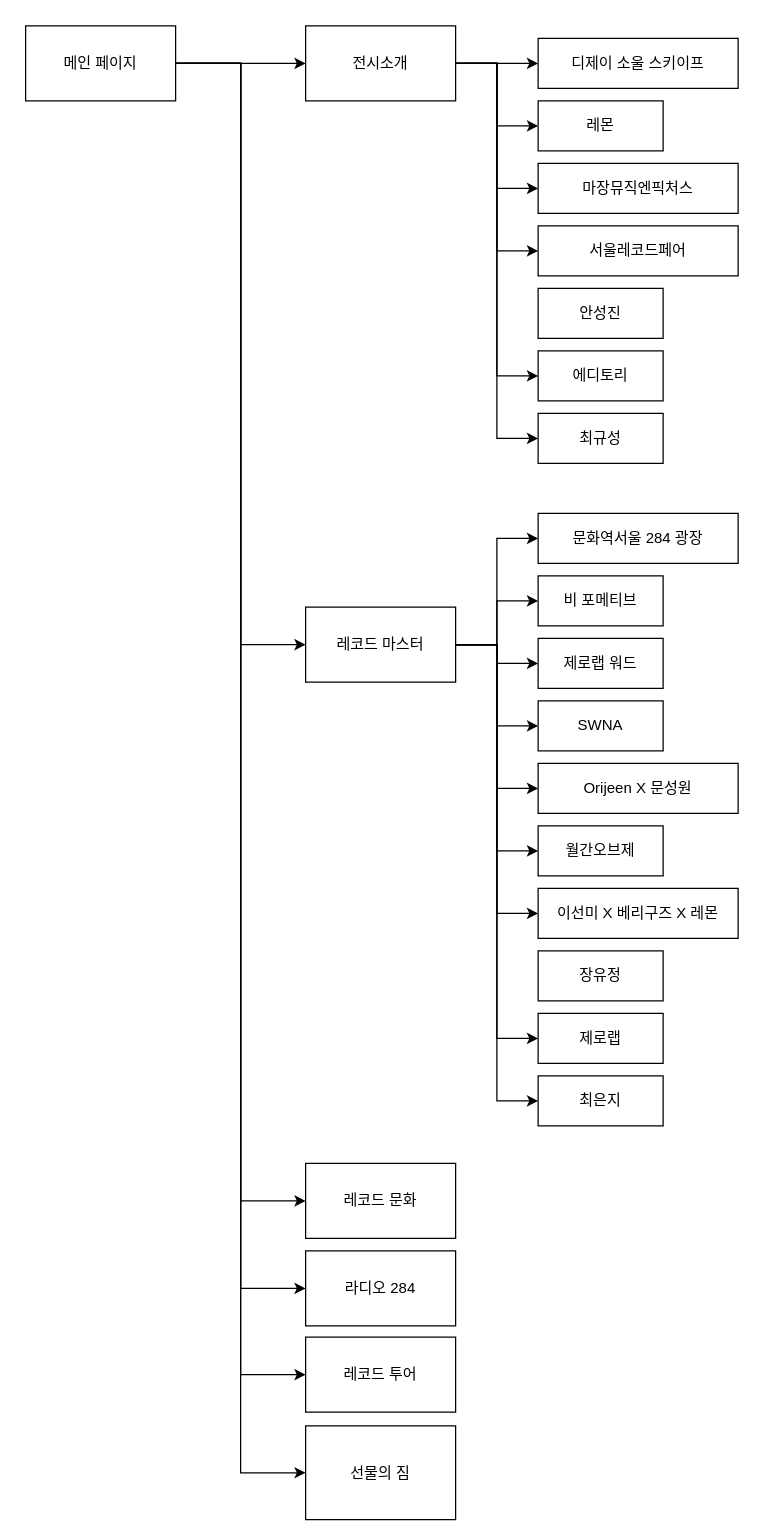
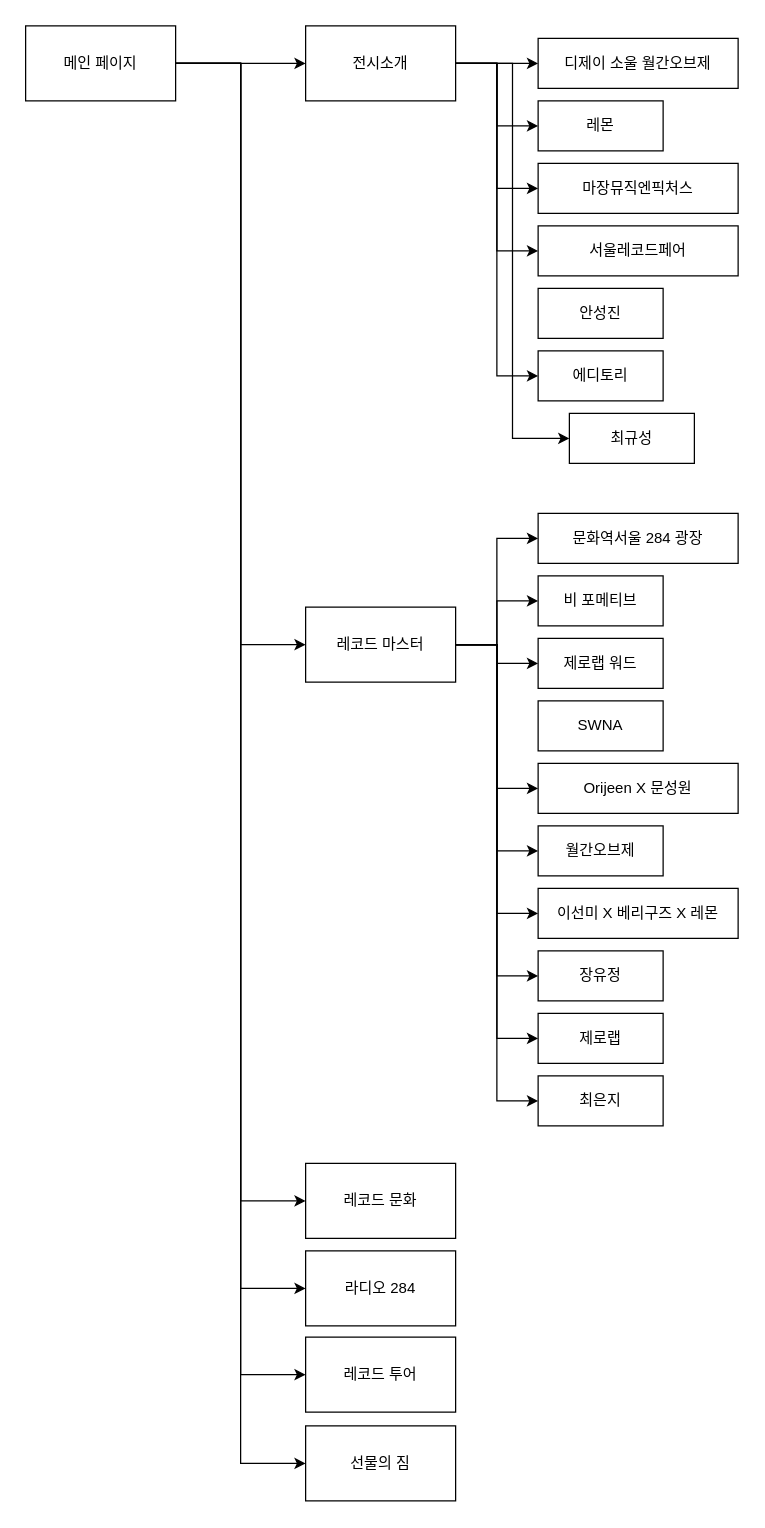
(638, 63) -> (638, 63)
(601, 438) -> (632, 438)
(514, 726) -> none
none -> (514, 976)
(381, 1473) -> (381, 1463)
